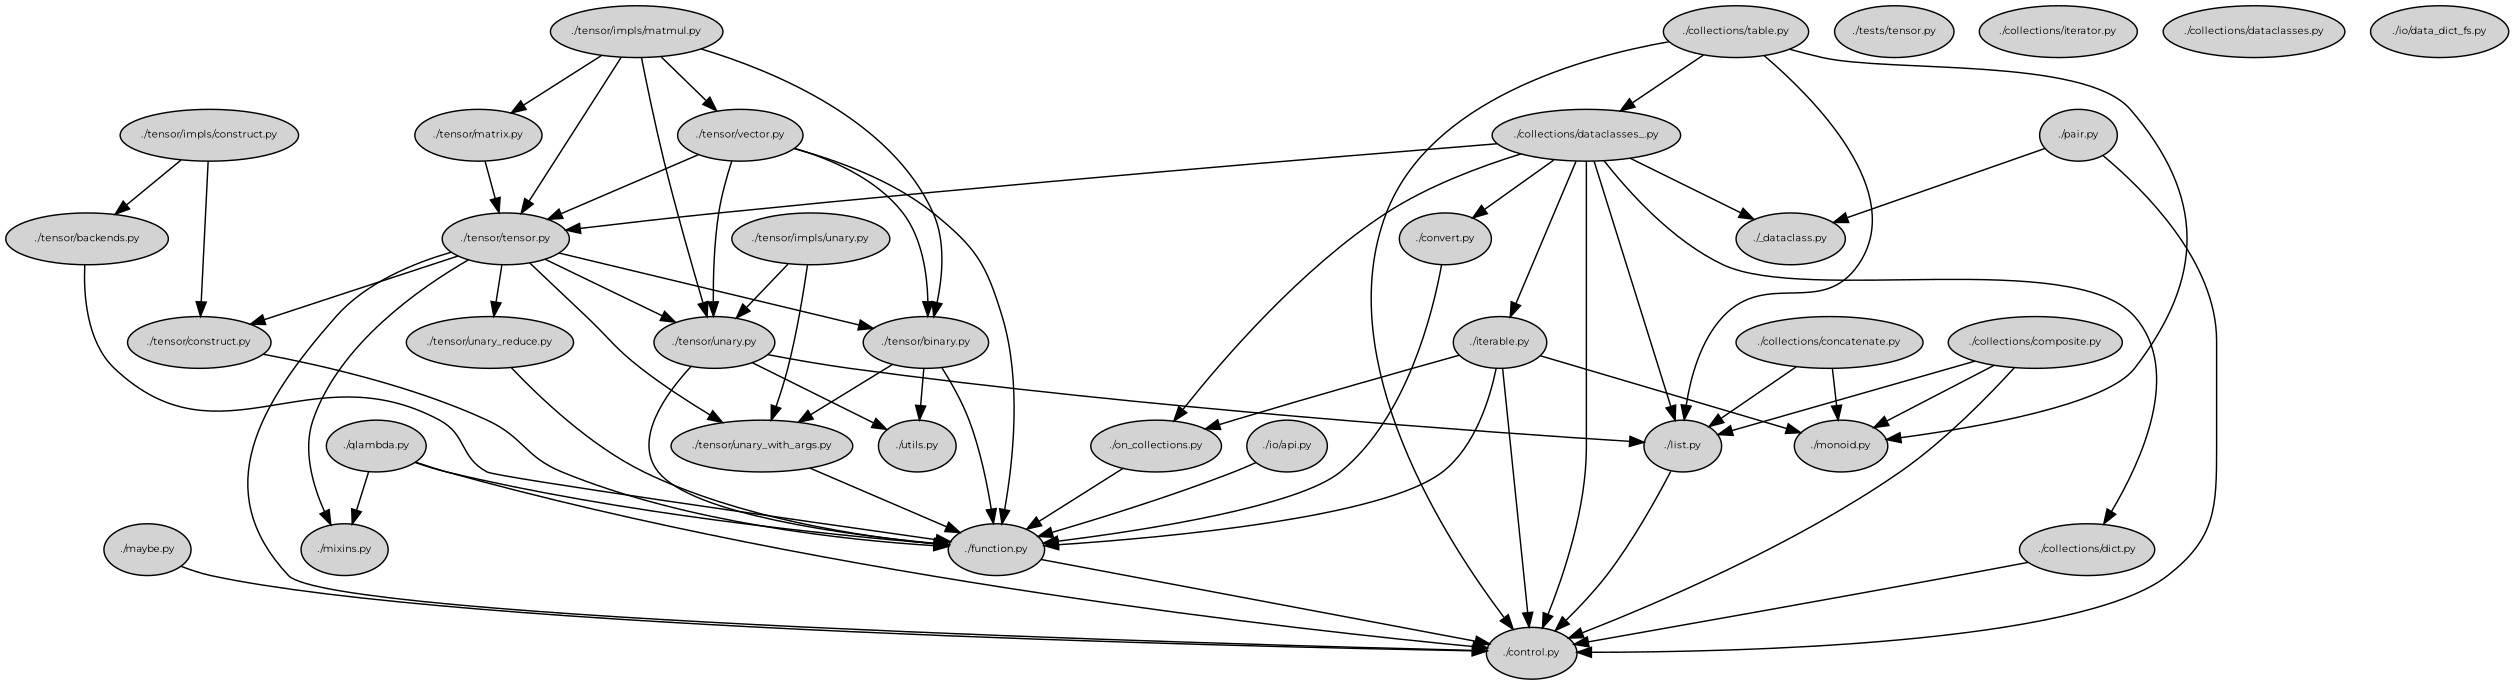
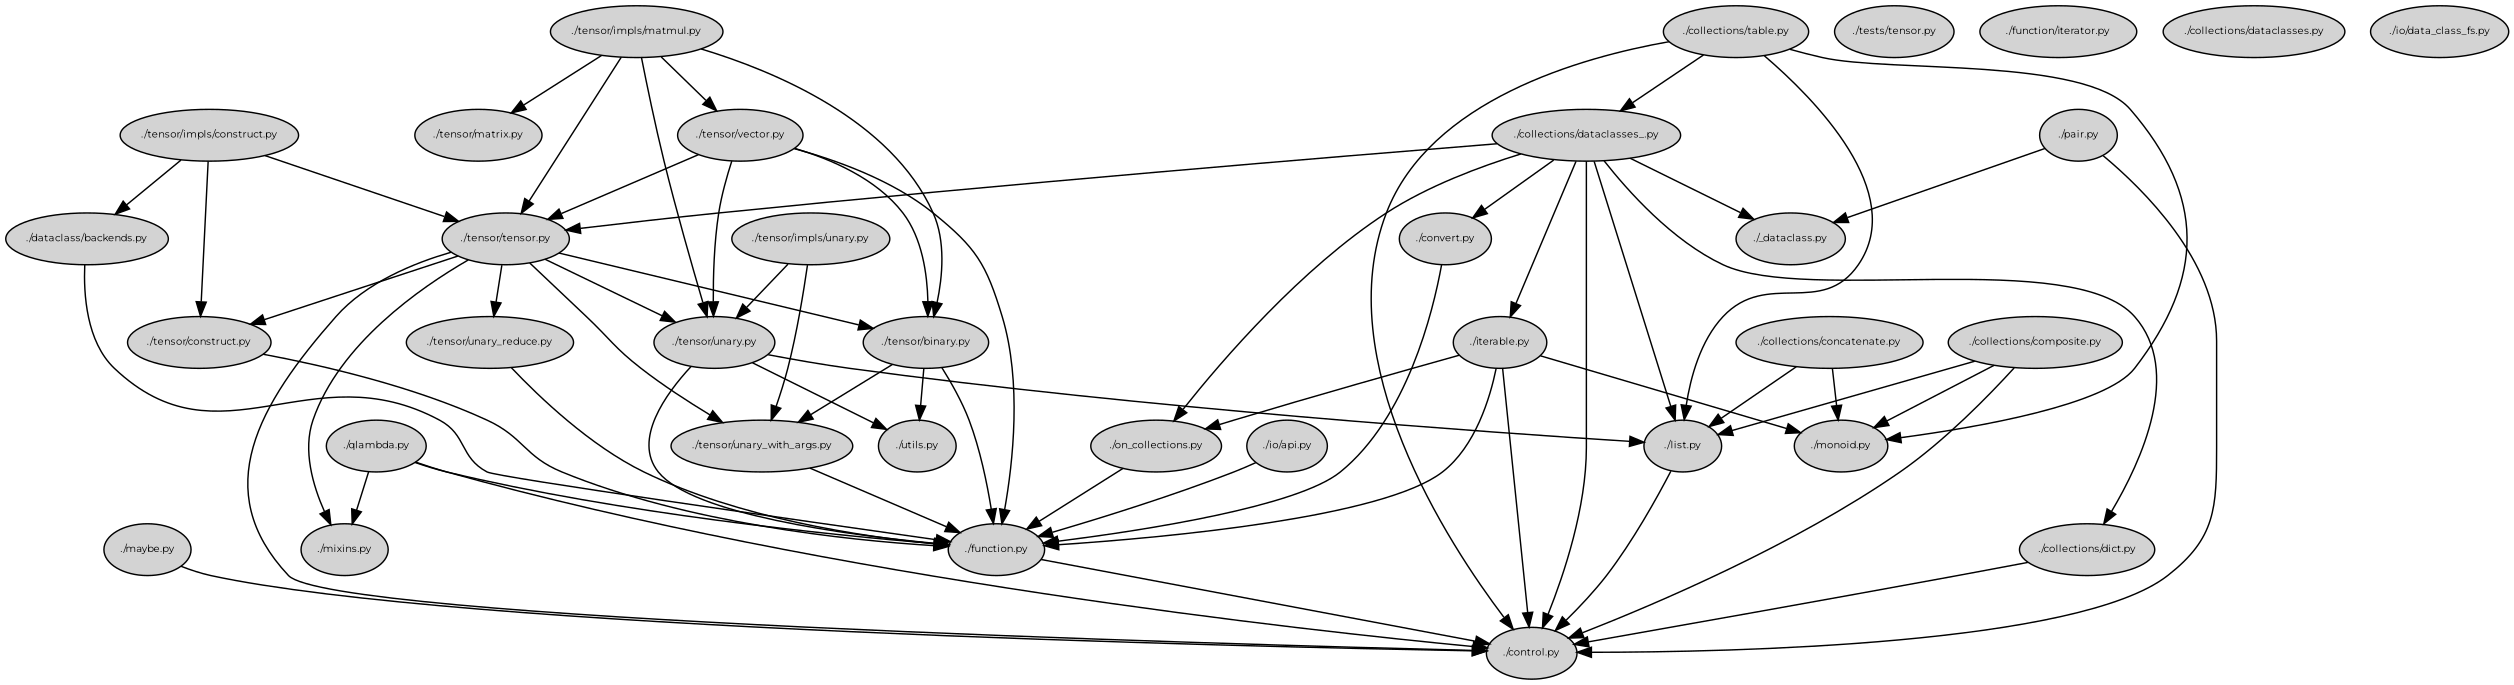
(2058, 32) -> (2058, 32)
(2440, 32) -> (2440, 32)
(490, 180) -> (355, 186)
(87, 239) -> (87, 239)
